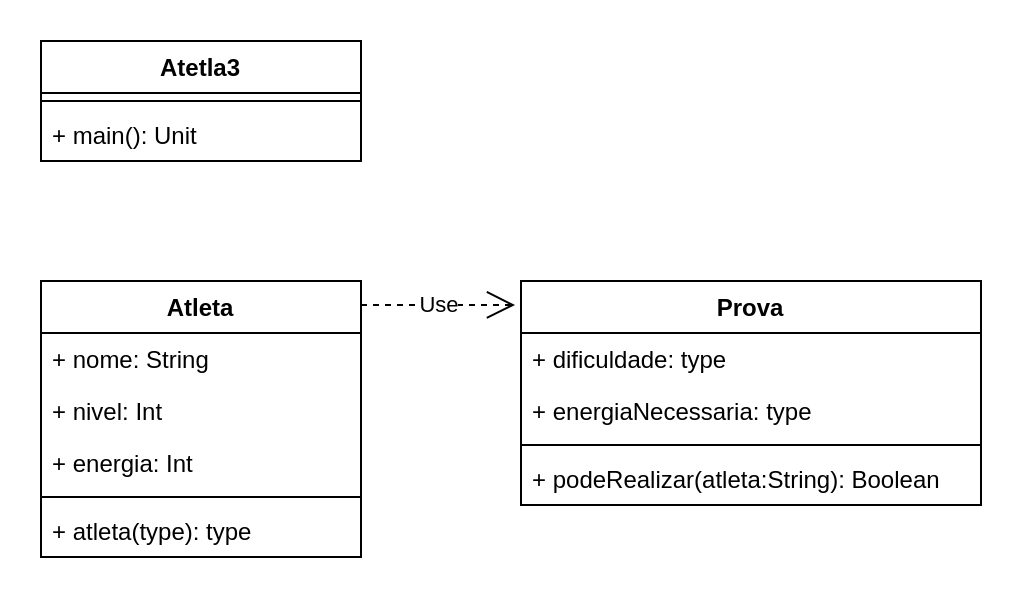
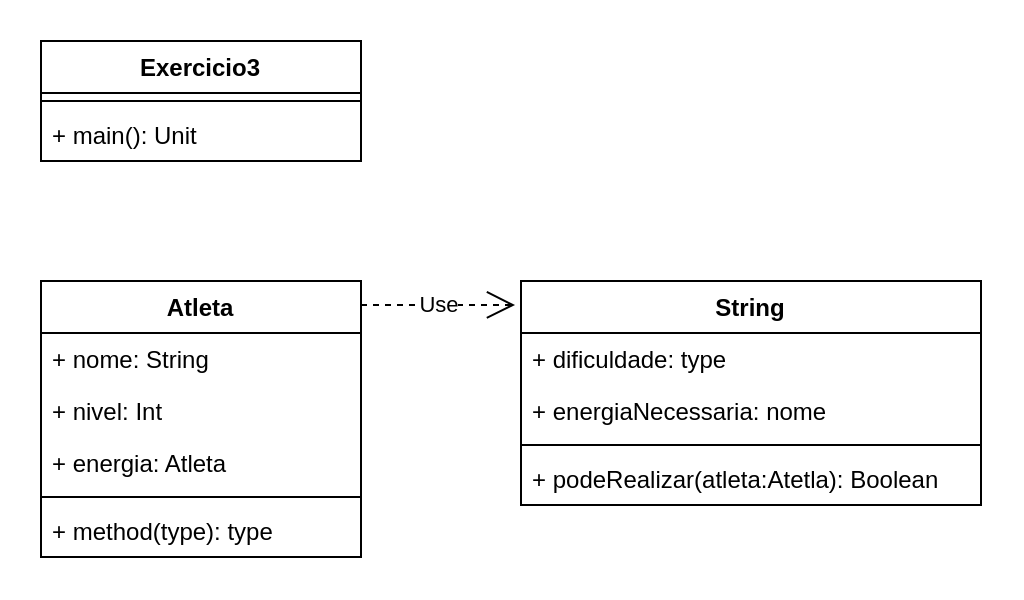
(200, 68) -> (200, 68)
(750, 308) -> (750, 308)
(684, 412) -> (684, 412)
(134, 464) -> (151, 464)
(759, 480) -> (759, 480)
(174, 532) -> (177, 532)
